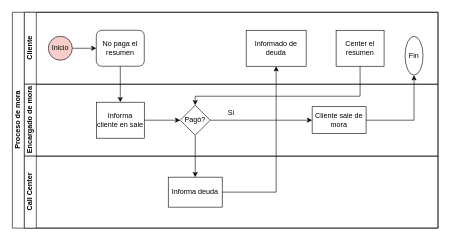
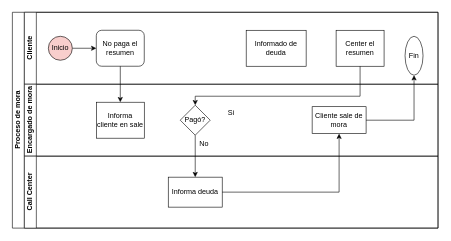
(174, 120) -> none
(274, 120) -> none
(276, 122) -> (339, 139)
none -> (204, 144)
